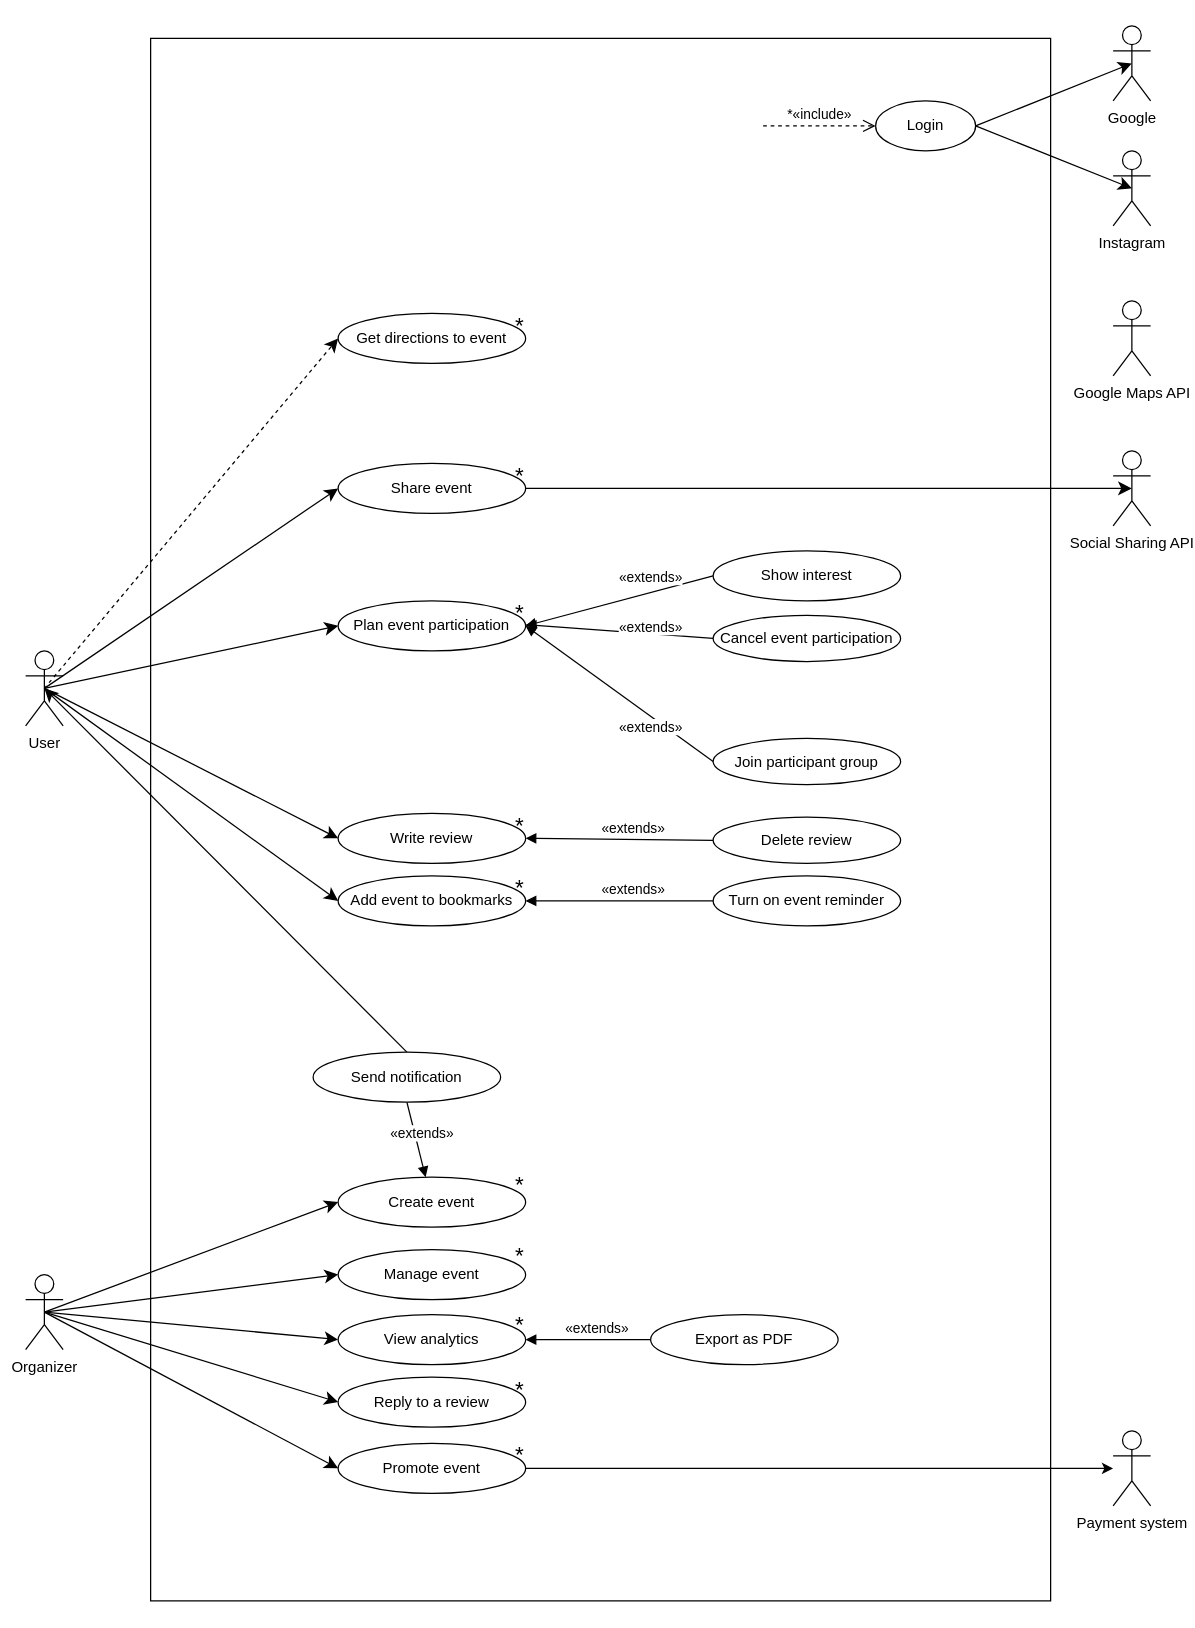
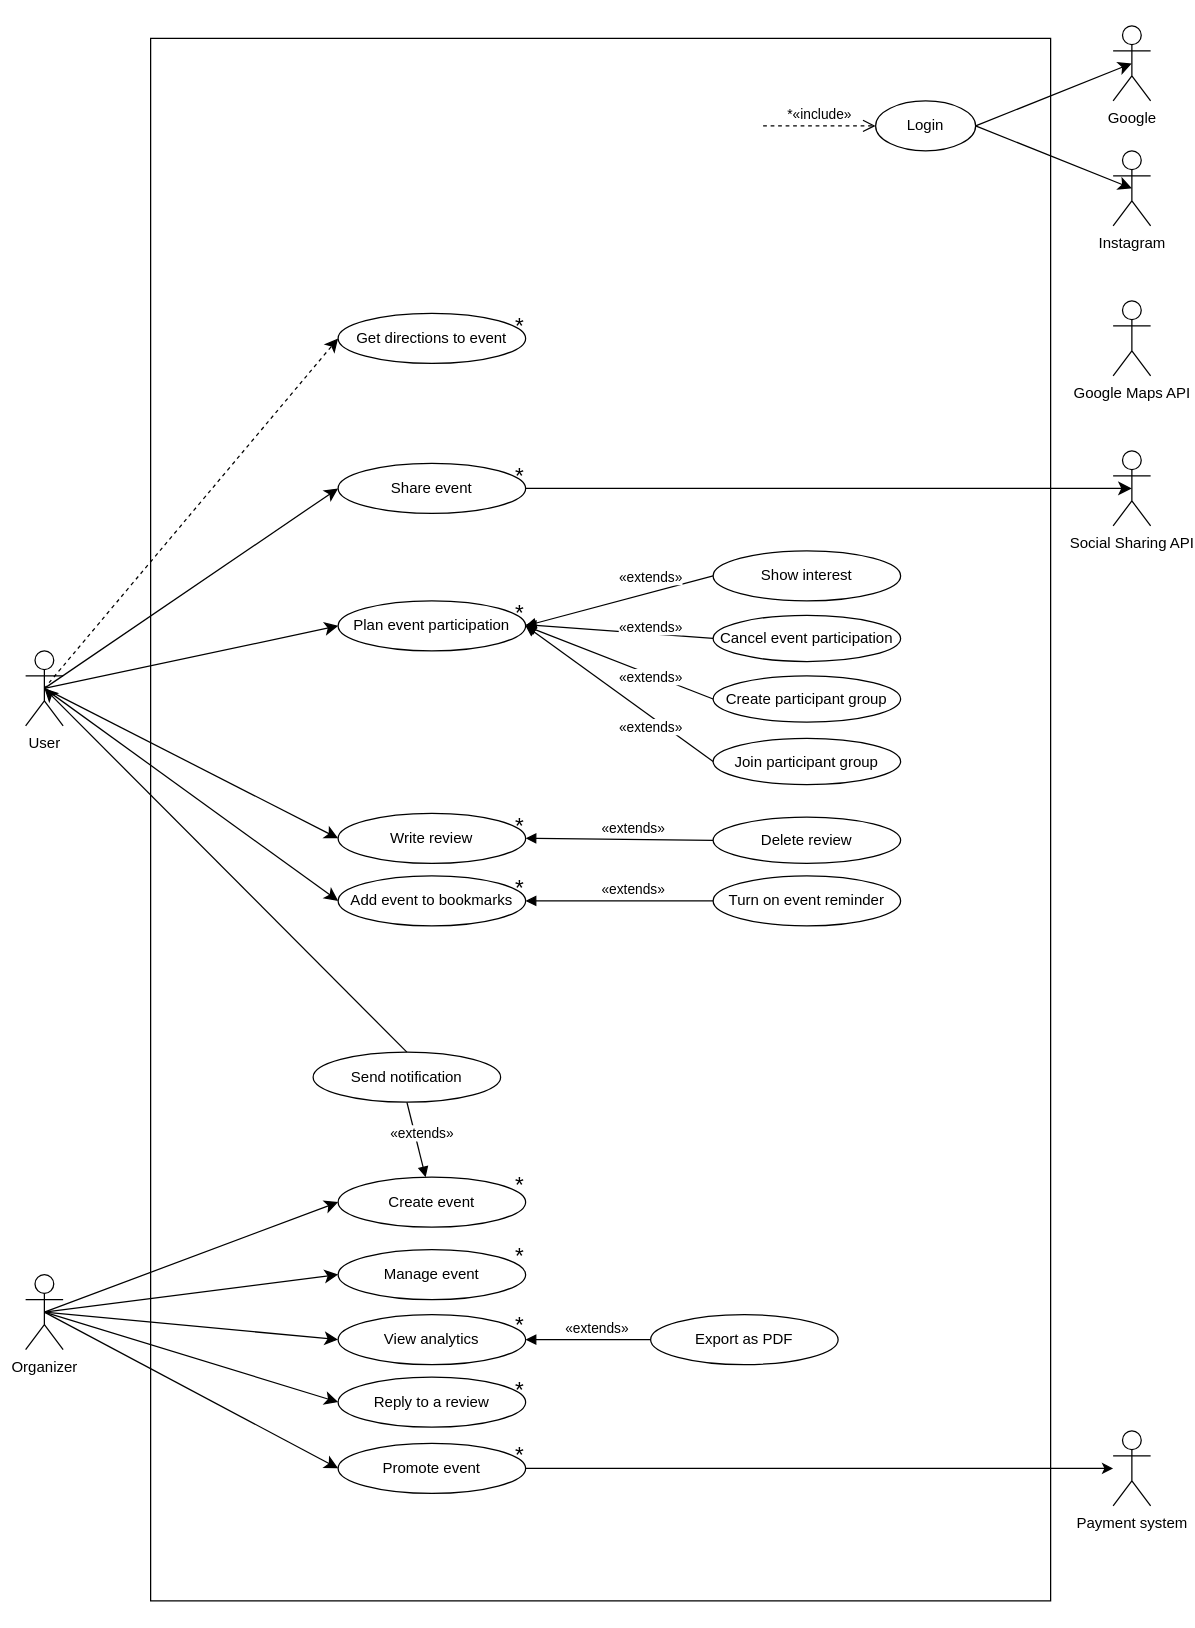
none -> (625, 664)
none -> (807, 699)
